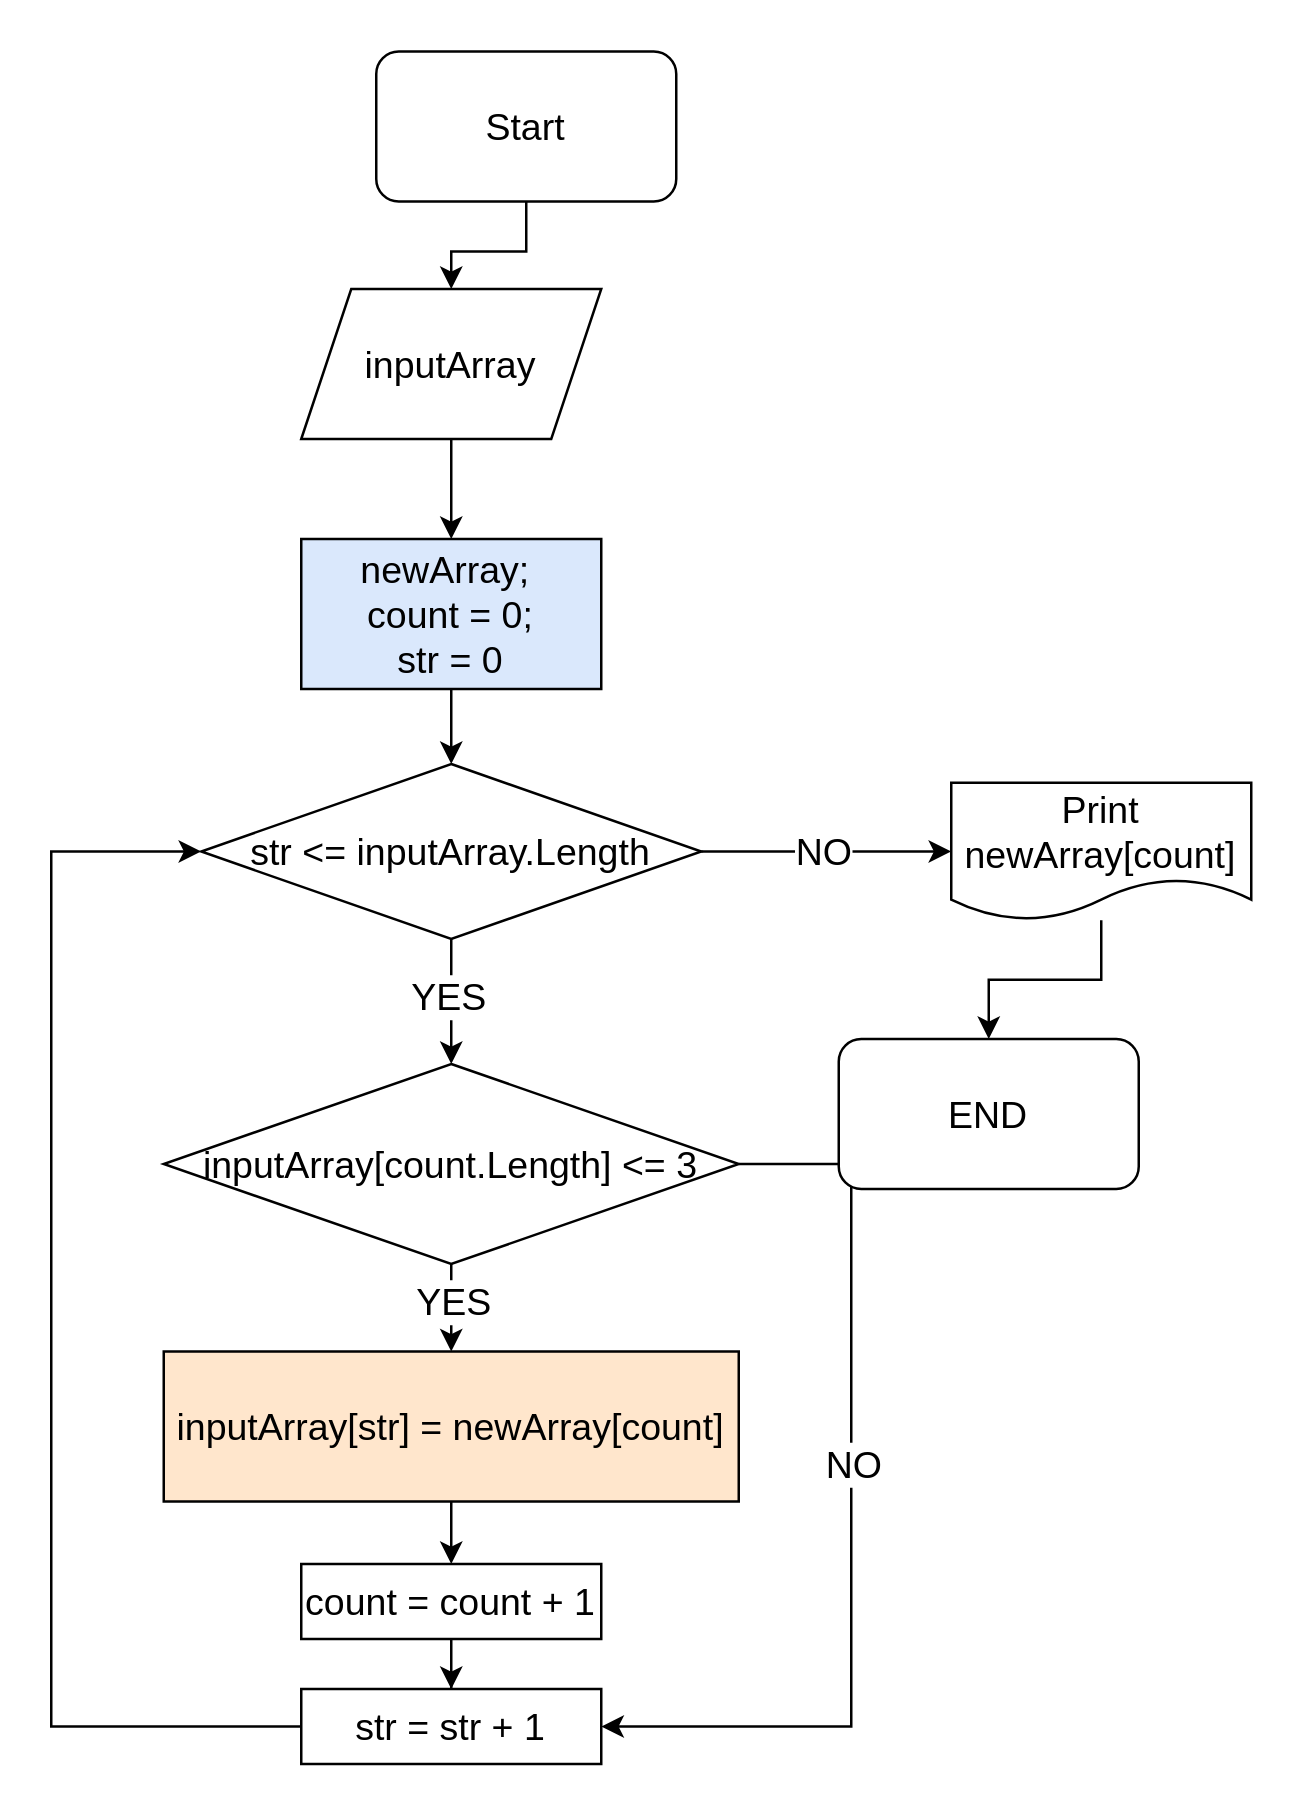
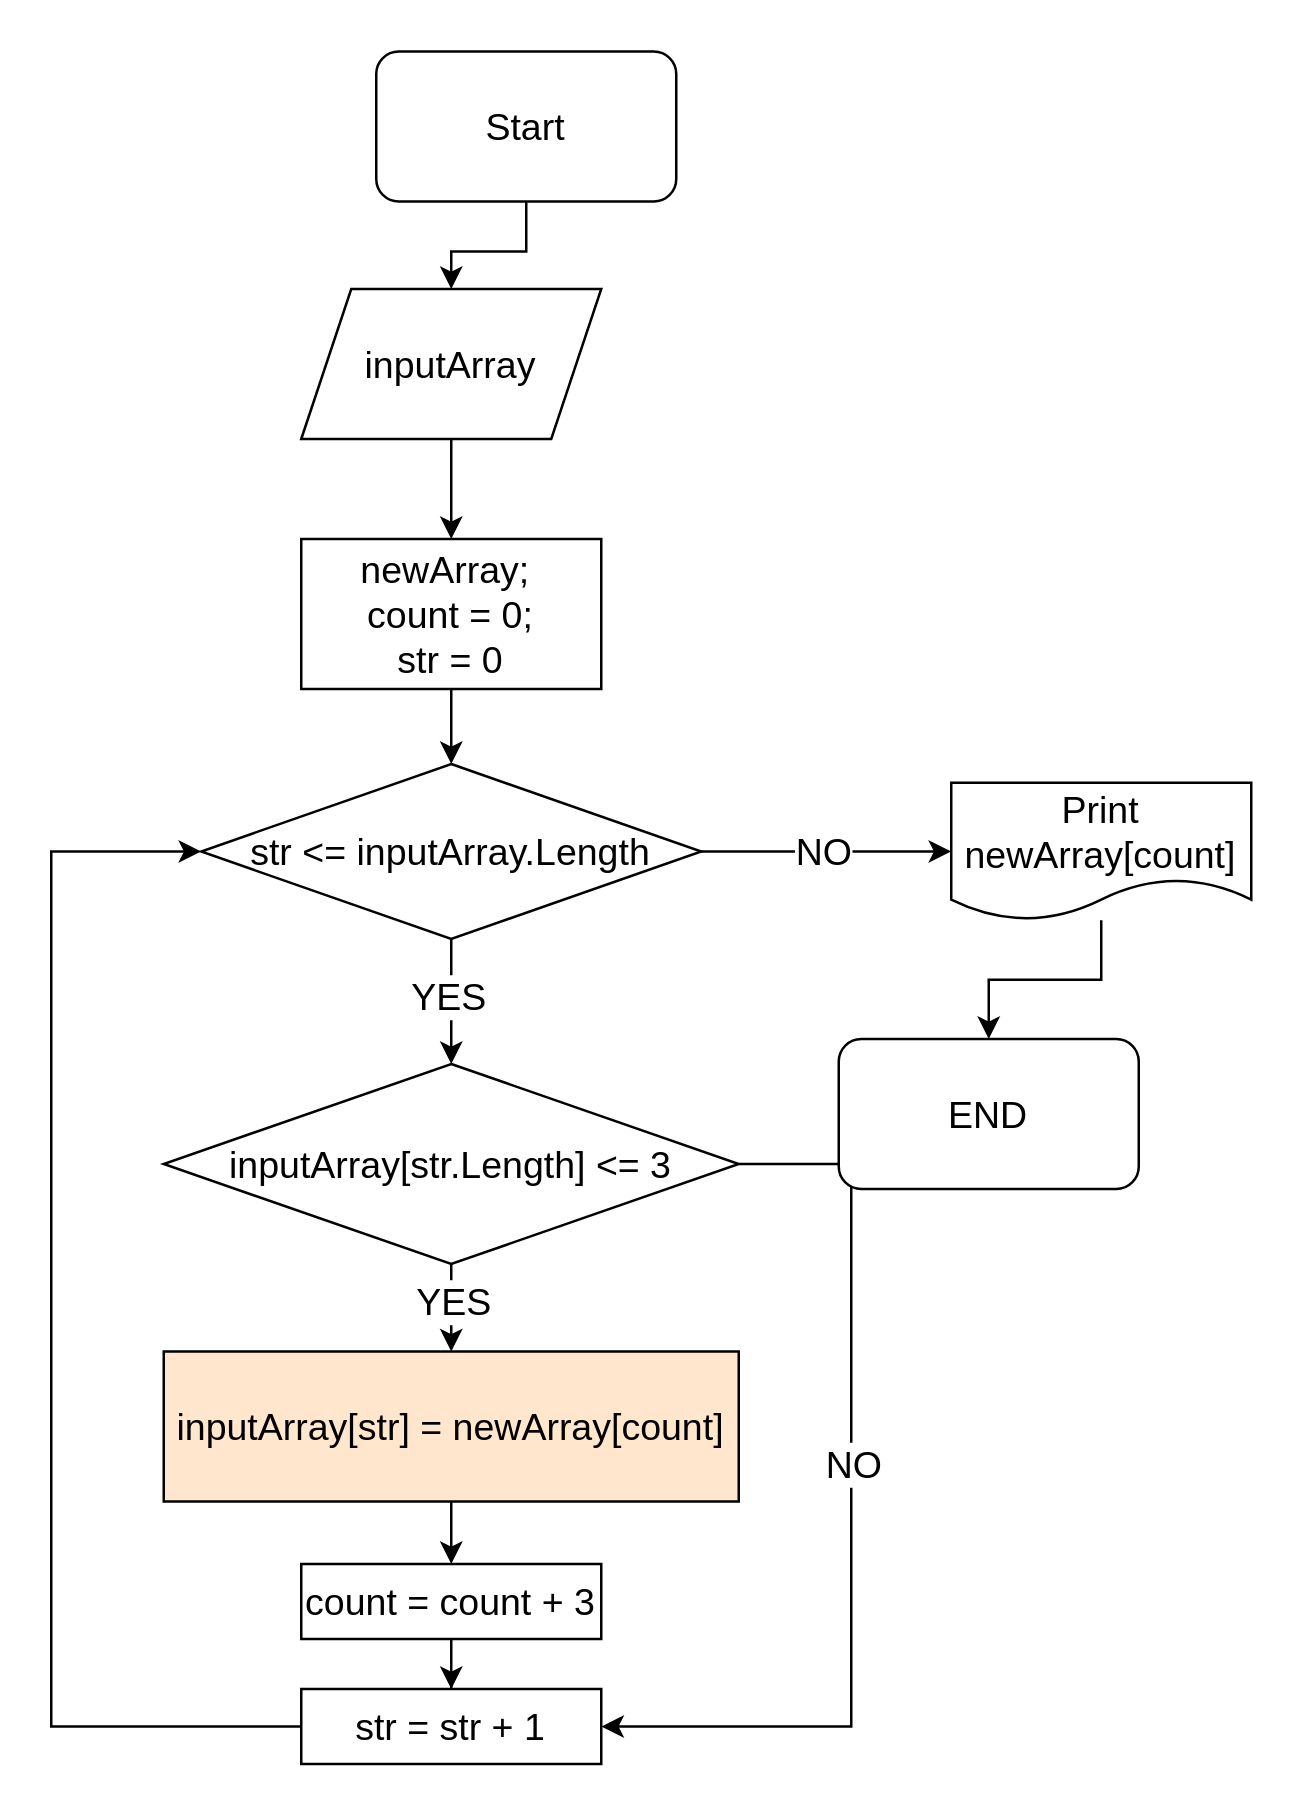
(451, 614) -> (451, 614)
(451, 1164) -> (451, 1164)
(451, 1601) -> (451, 1601)
